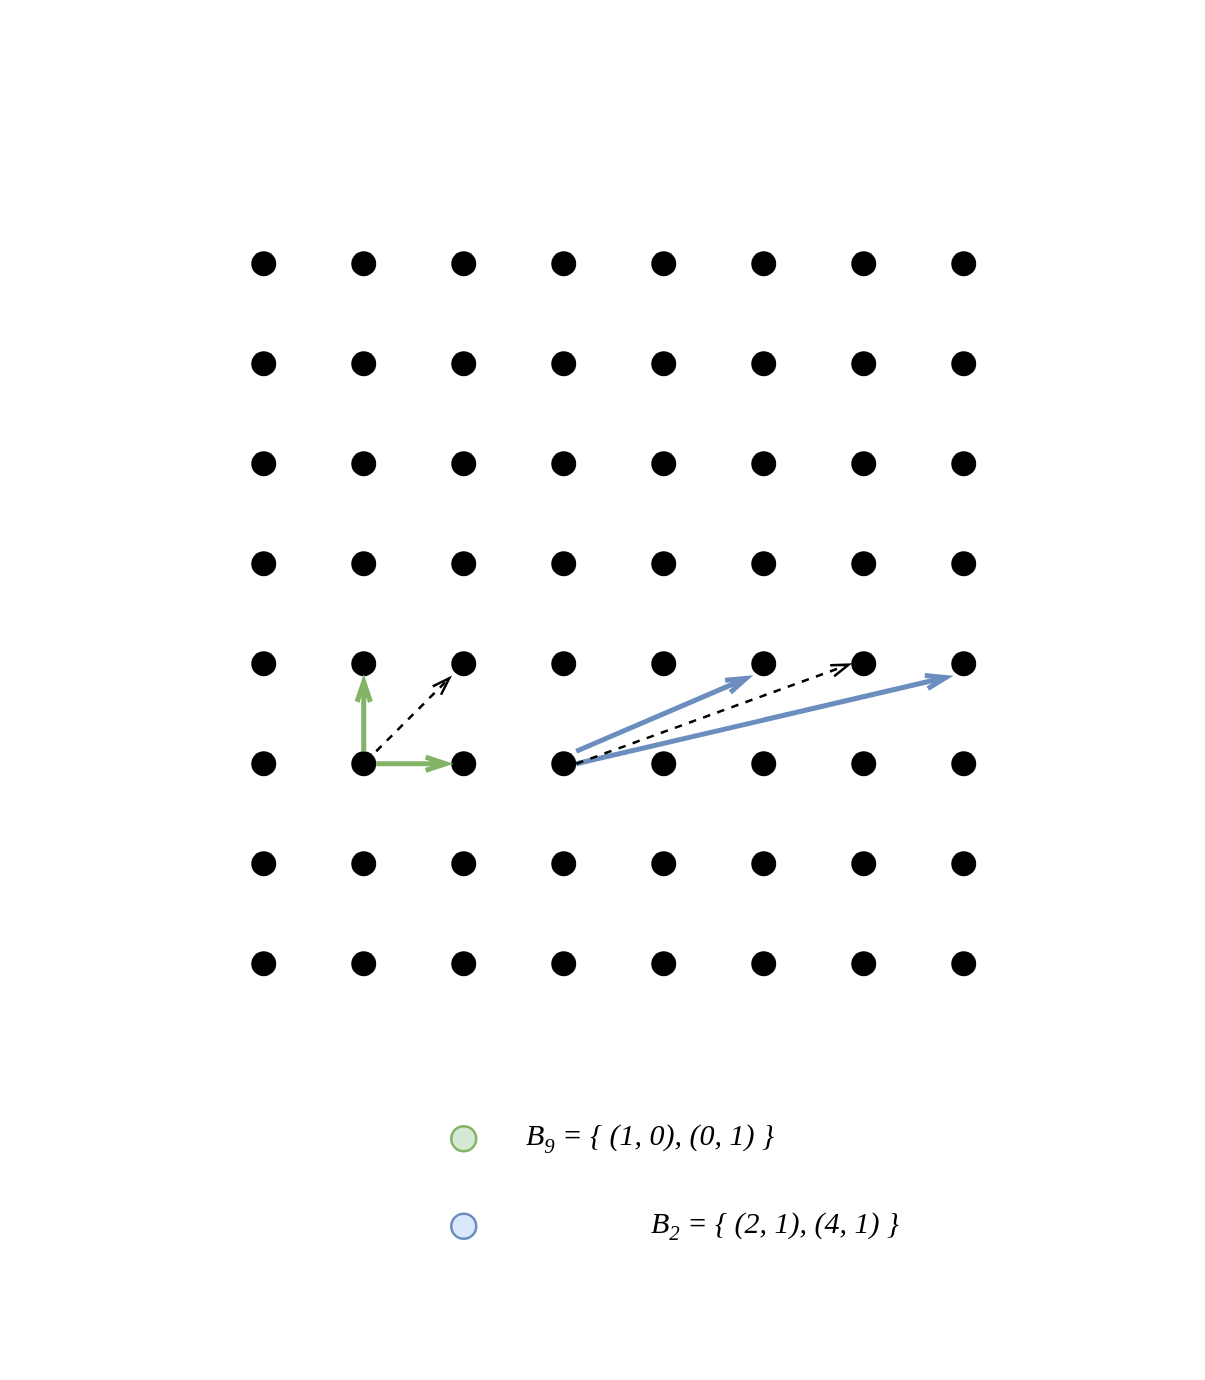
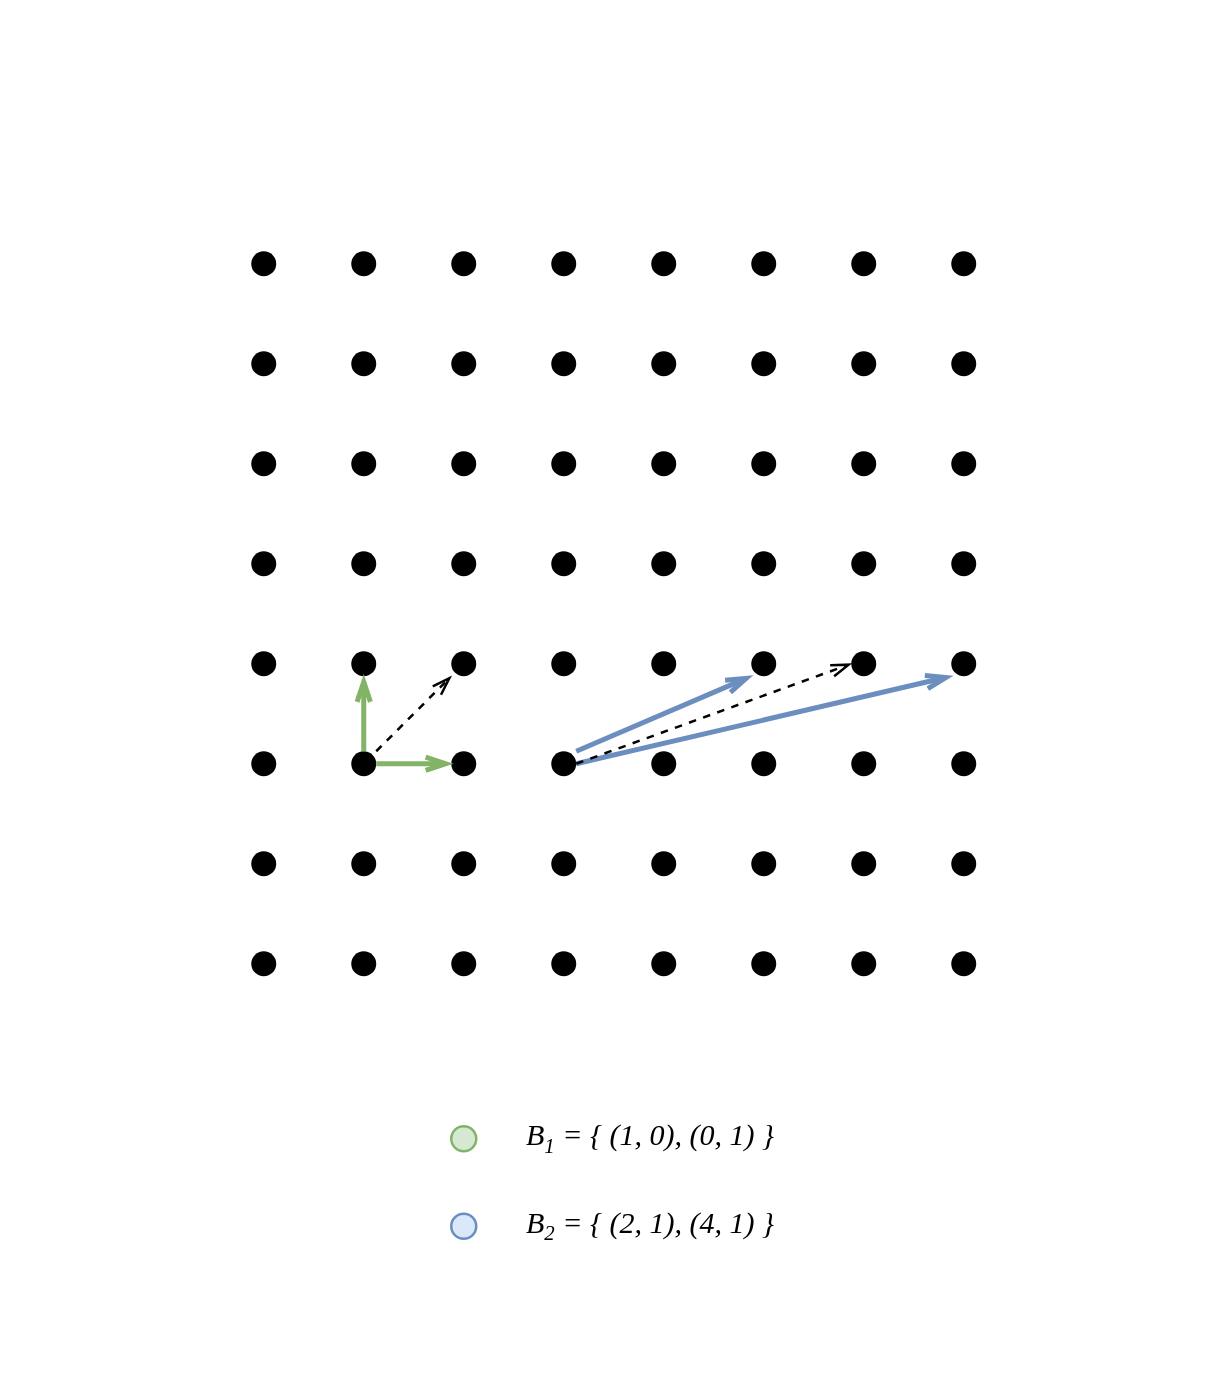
(651, 1139) -> (651, 1139)
(776, 1226) -> (651, 1226)
